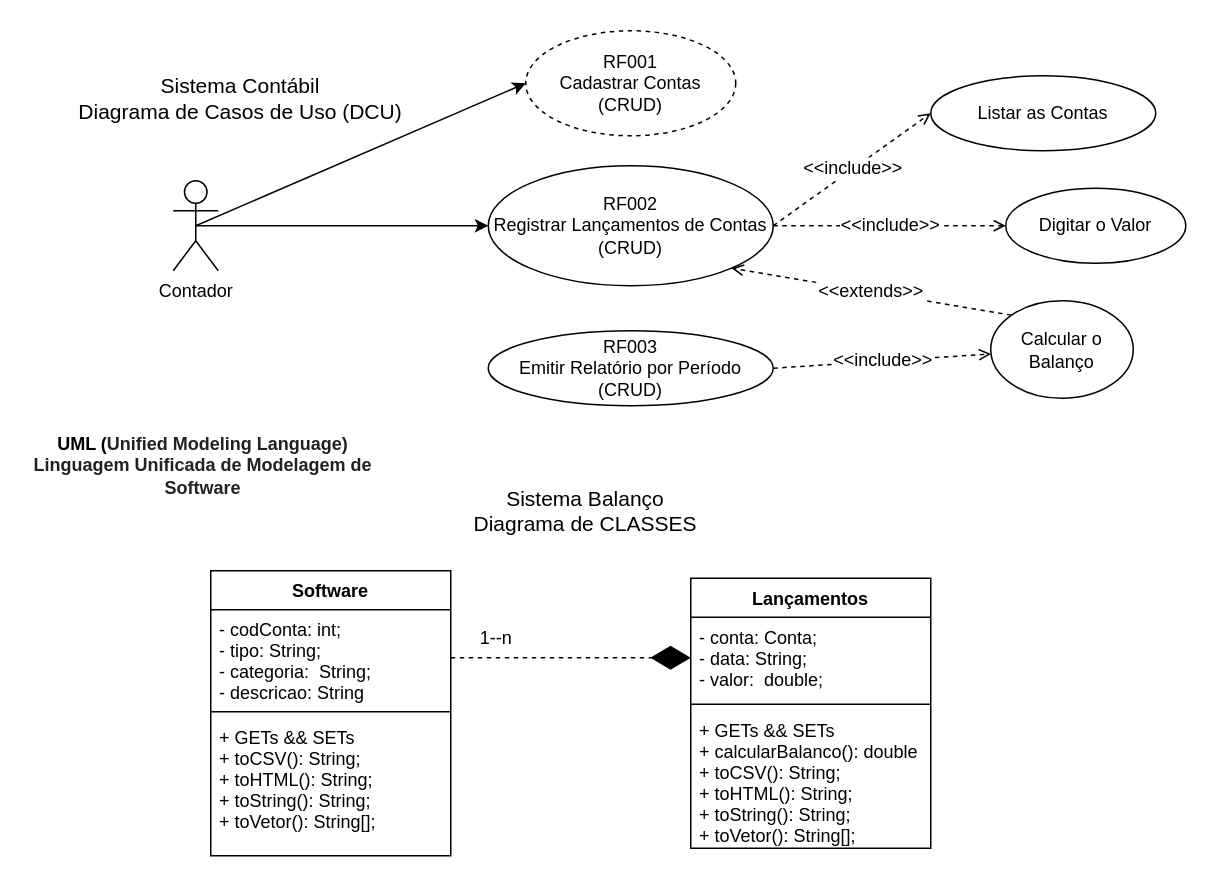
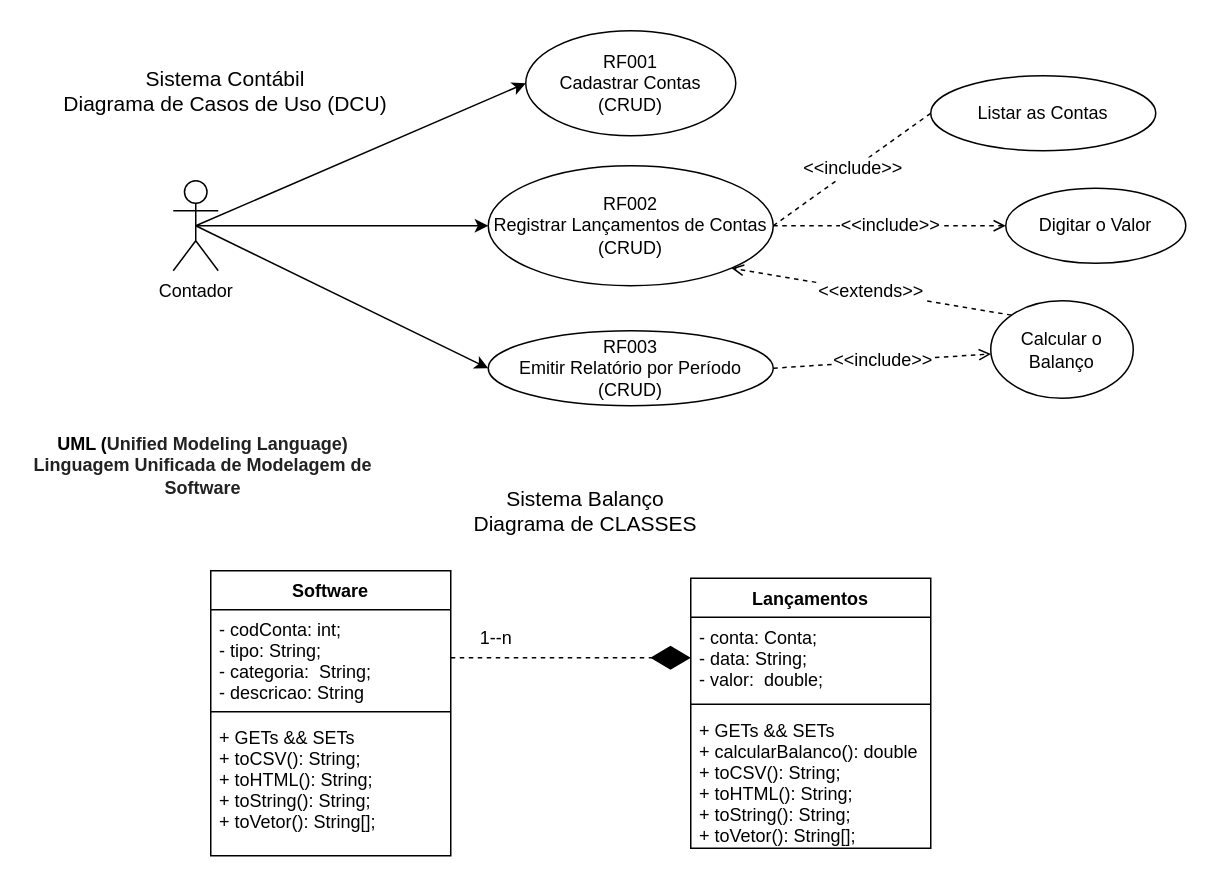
(631, 83) -> (631, 83)
(241, 98) -> (226, 91)
(925, 118) -> (926, 117)
none -> (339, 296)
